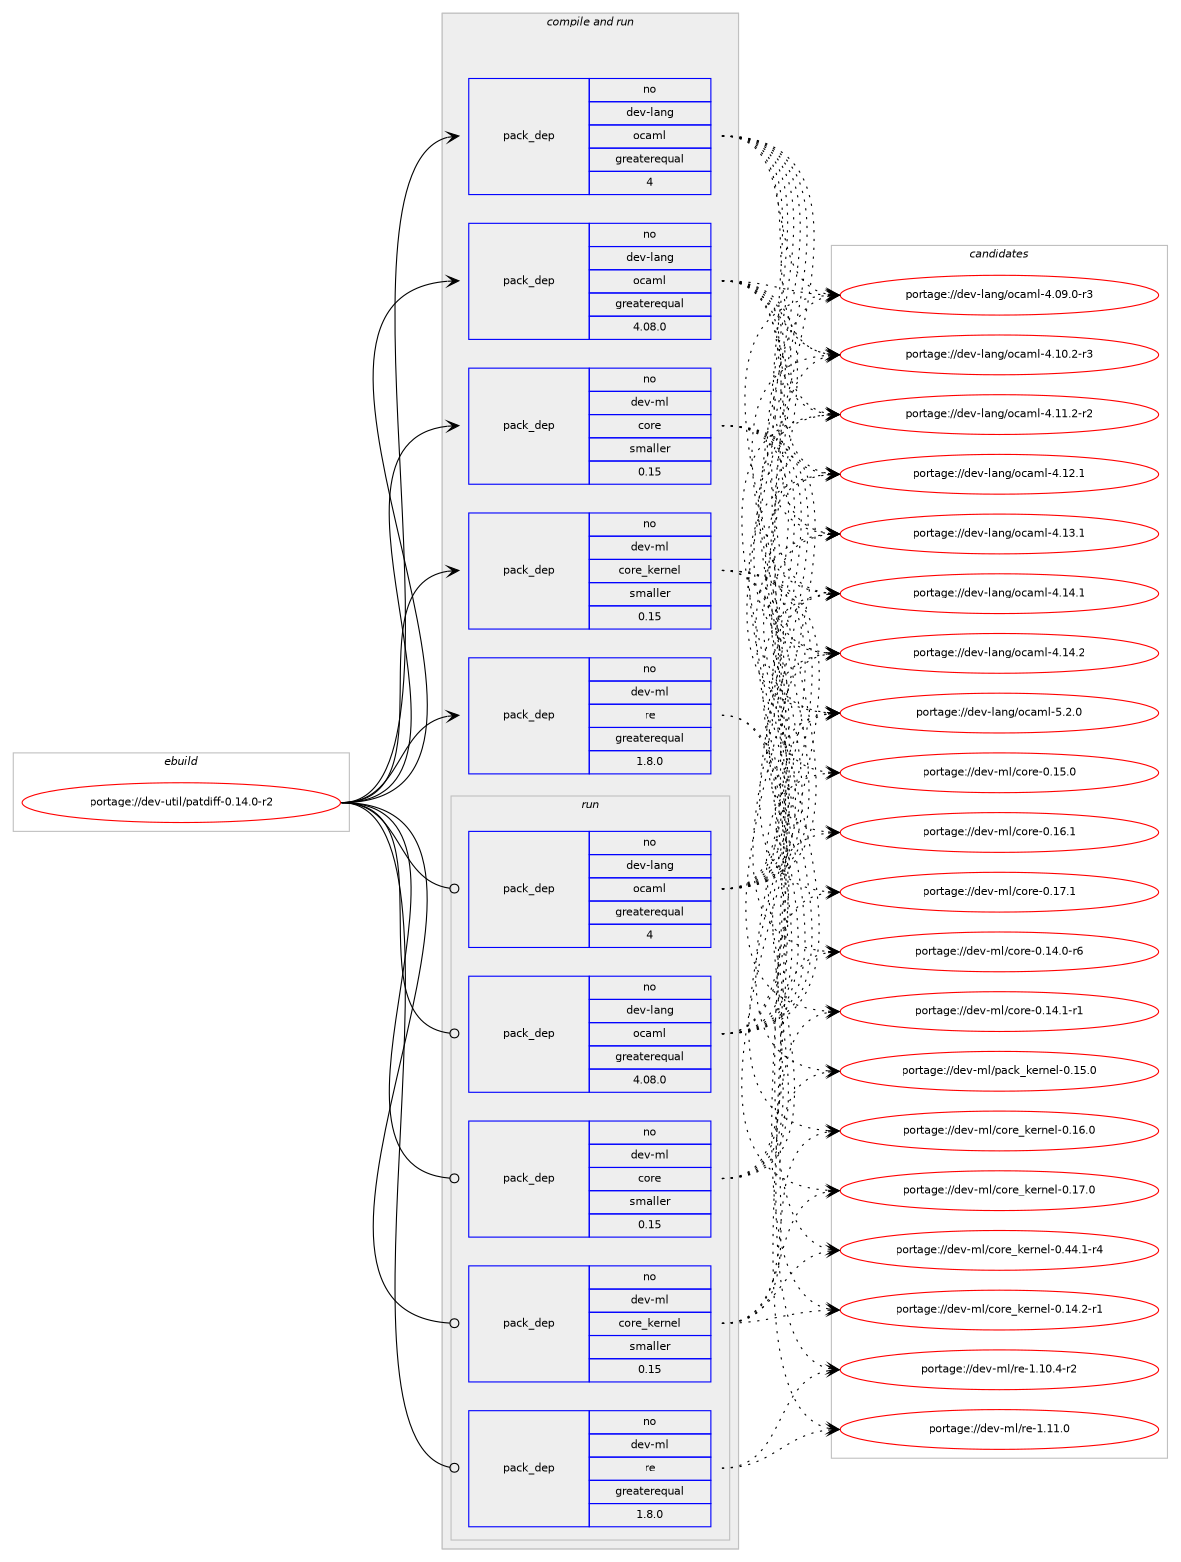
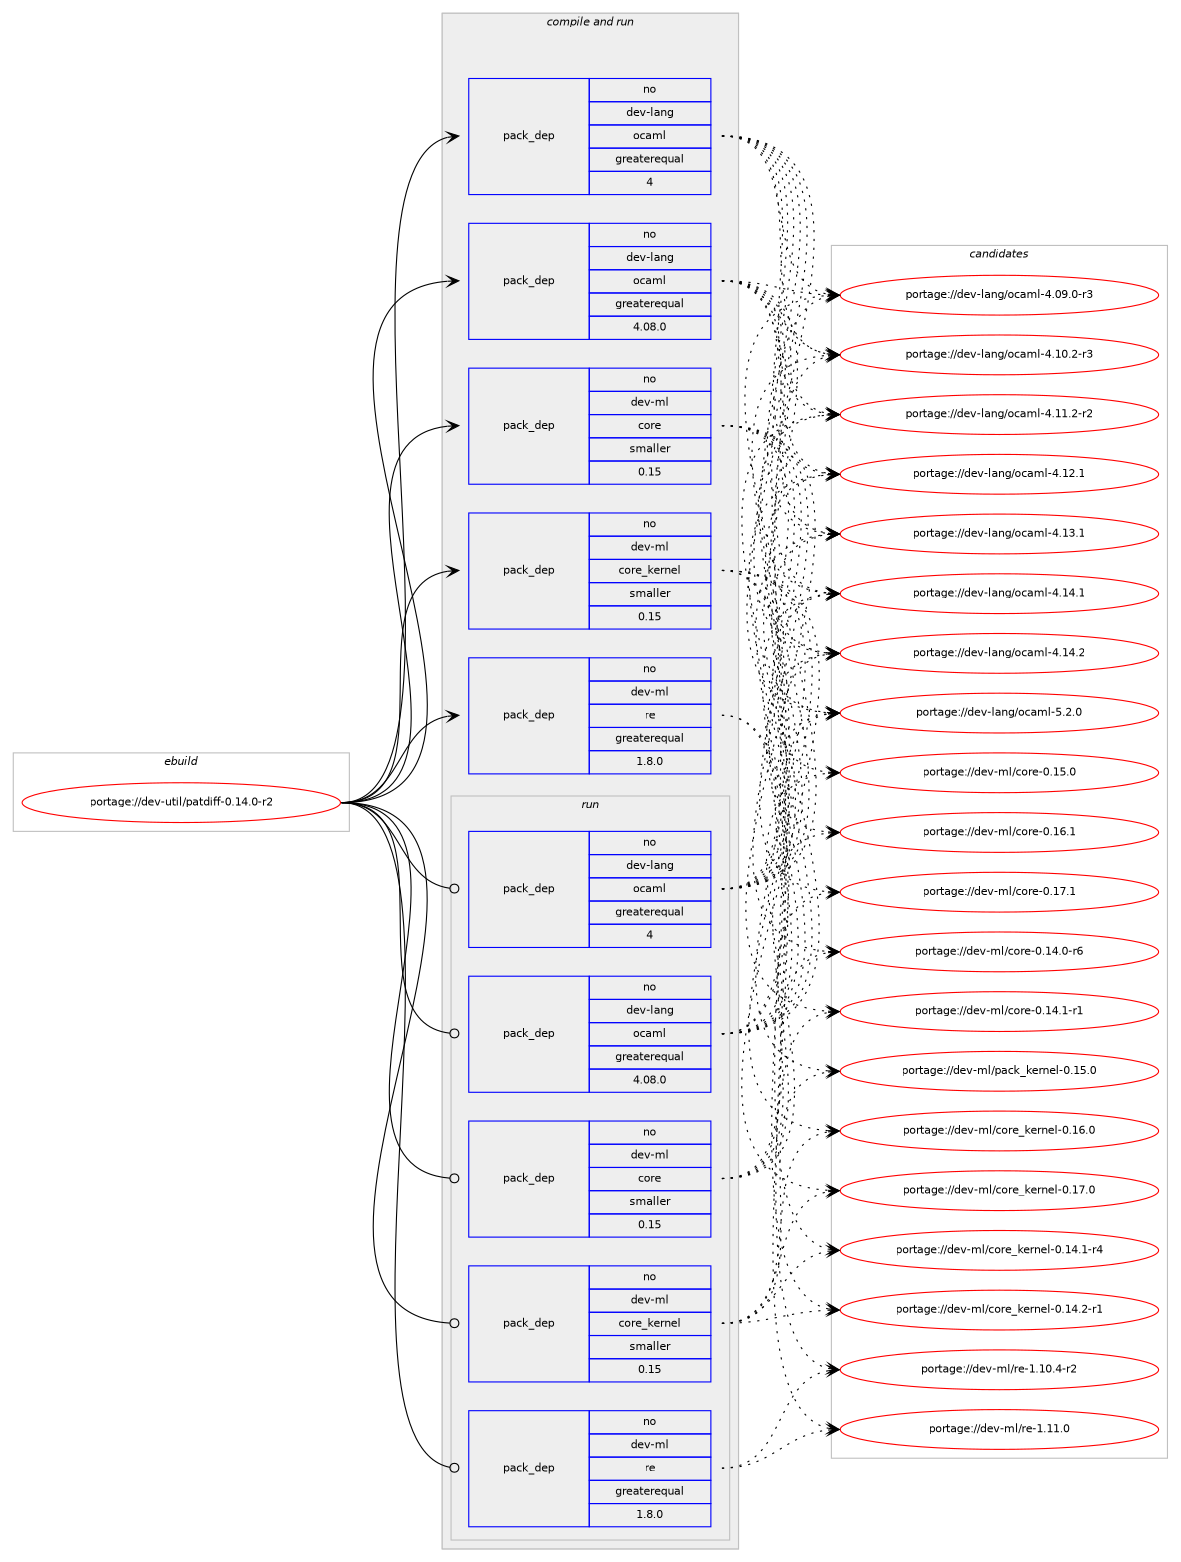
(999, 1250) -> (999, 1250)
